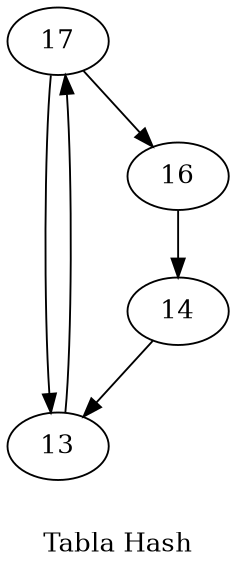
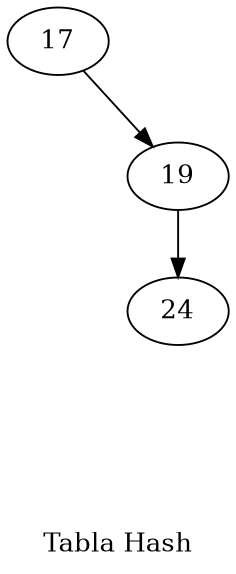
(178, 176) -> (178, 176)
(178, 311) -> (178, 311)
(58, 446) -> none
